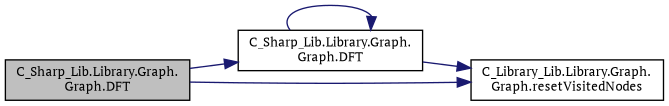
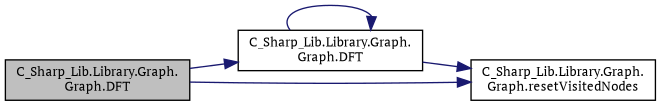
(567, 80) -> (563, 80)
